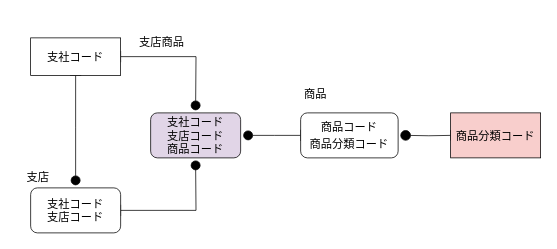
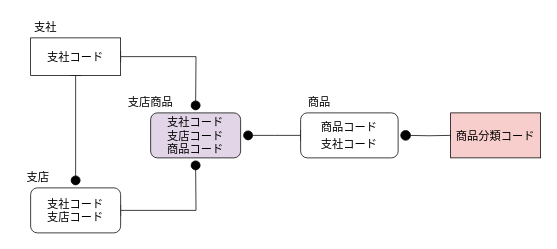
none -> (45, 27)
(162, 42) -> (150, 102)
(315, 94) -> (319, 102)
(349, 135) -> (349, 135)
